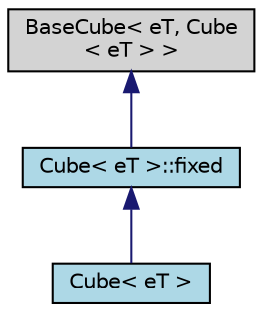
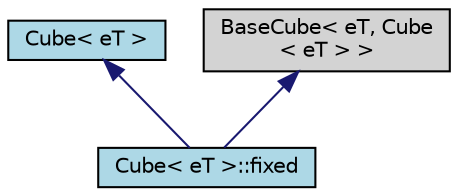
(131, 236) -> (154, 112)
